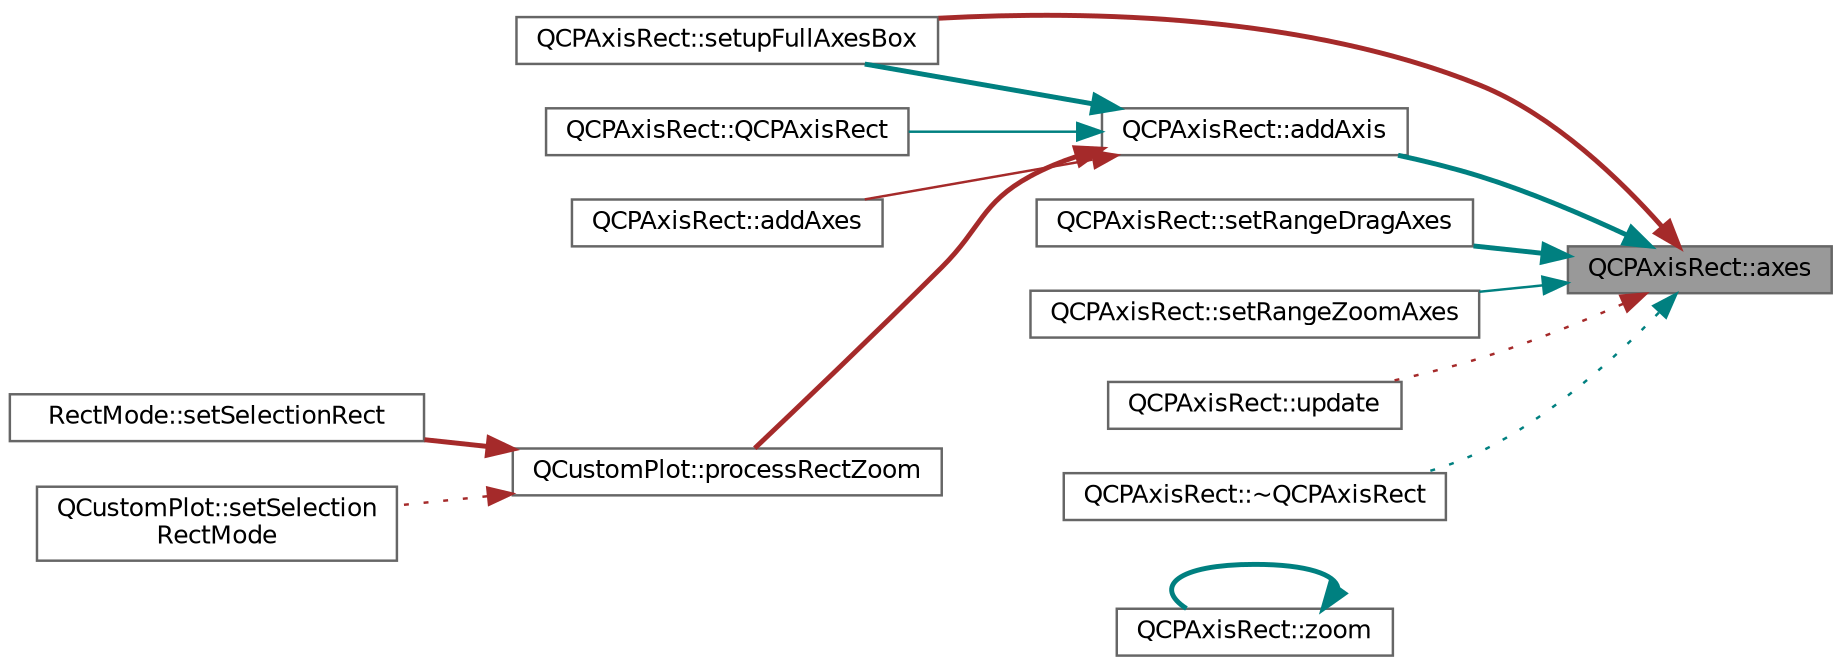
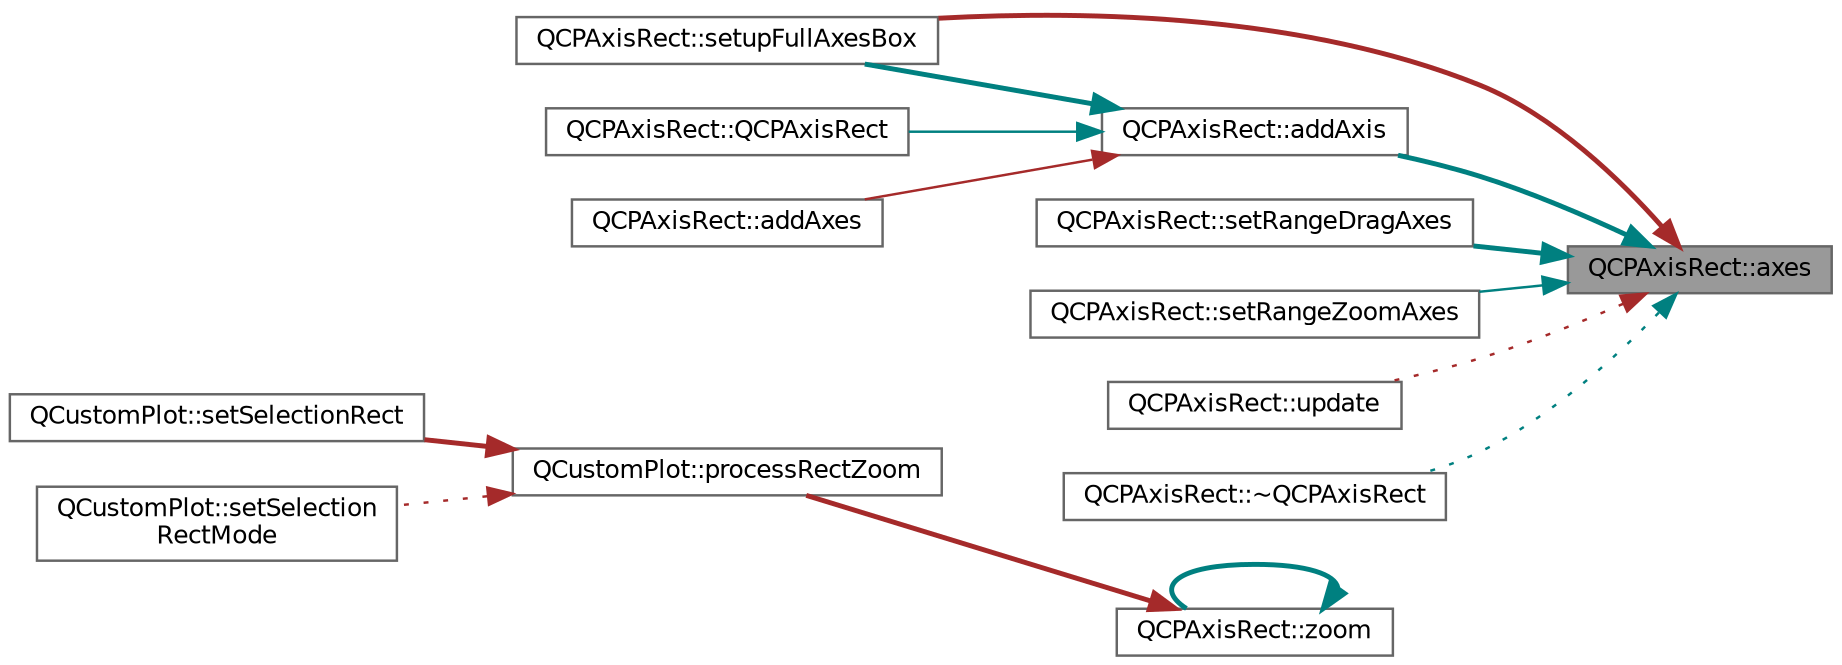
(913, 296) -> (979, 548)
(217, 418) -> (217, 418)
